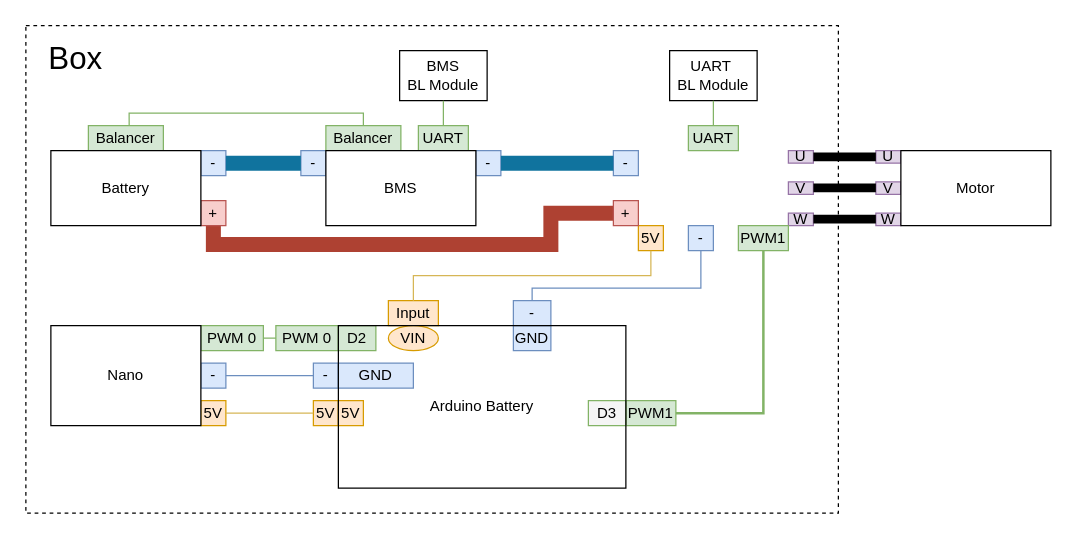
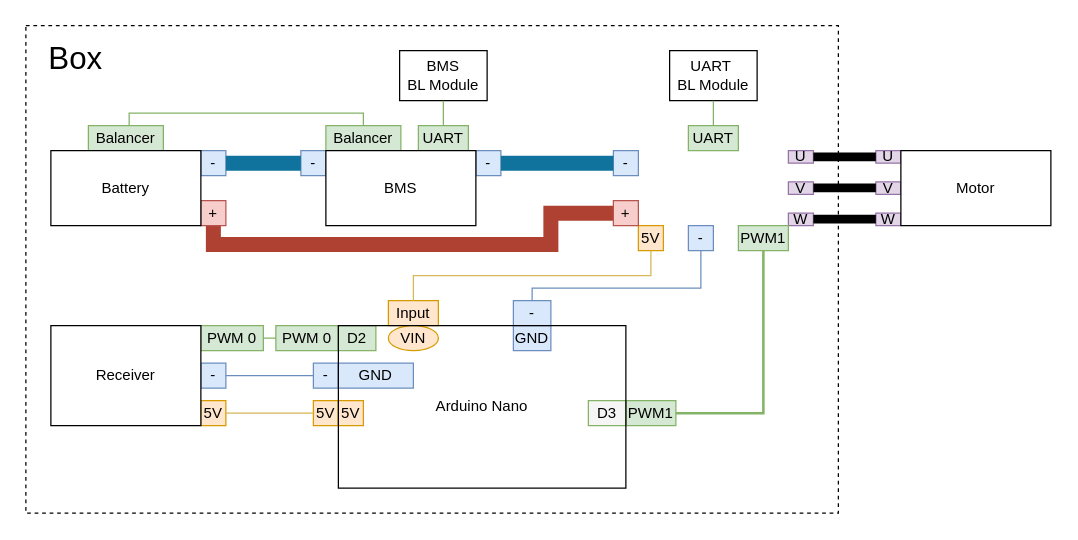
(126, 376) -> (126, 376)
(482, 407) -> (482, 407)
